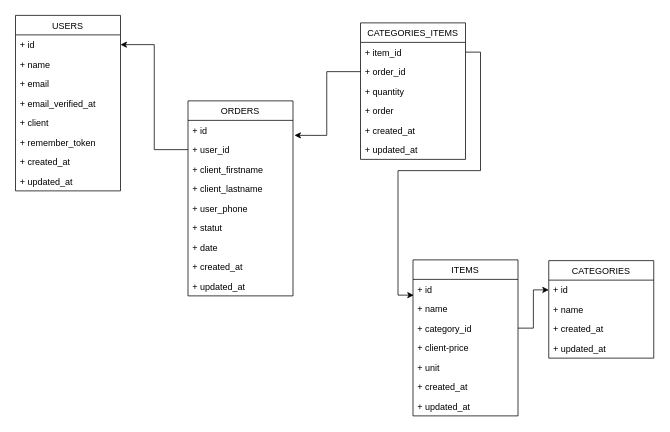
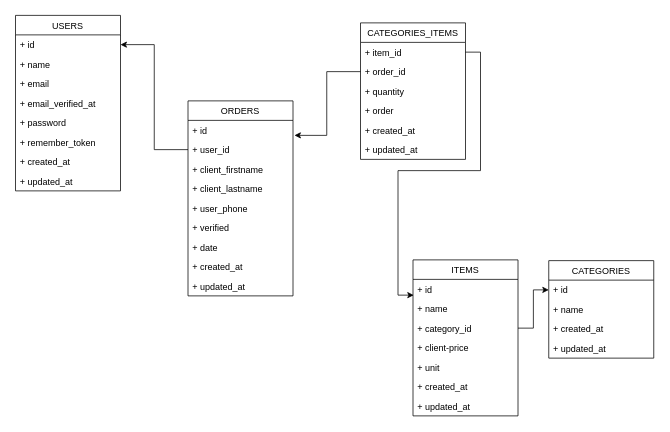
(36, 123) -> (44, 123)
(211, 228) -> (214, 228)
